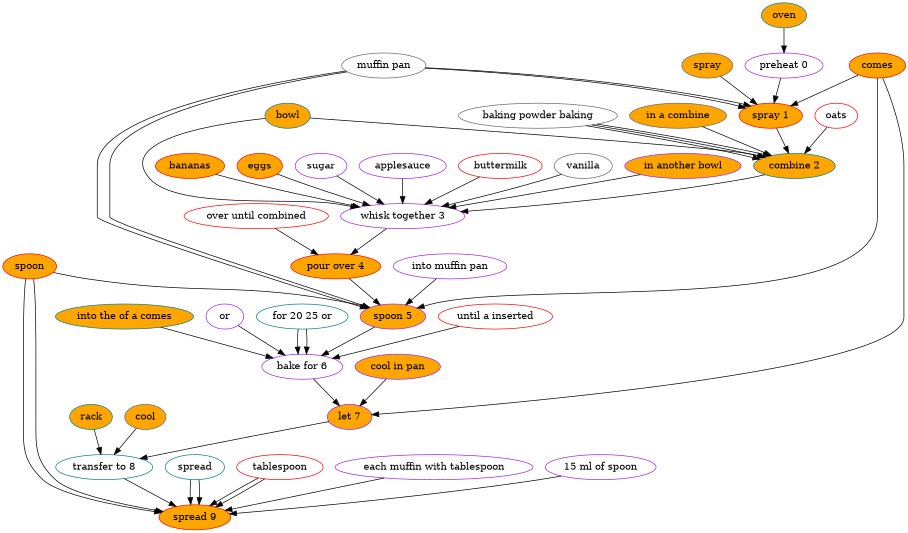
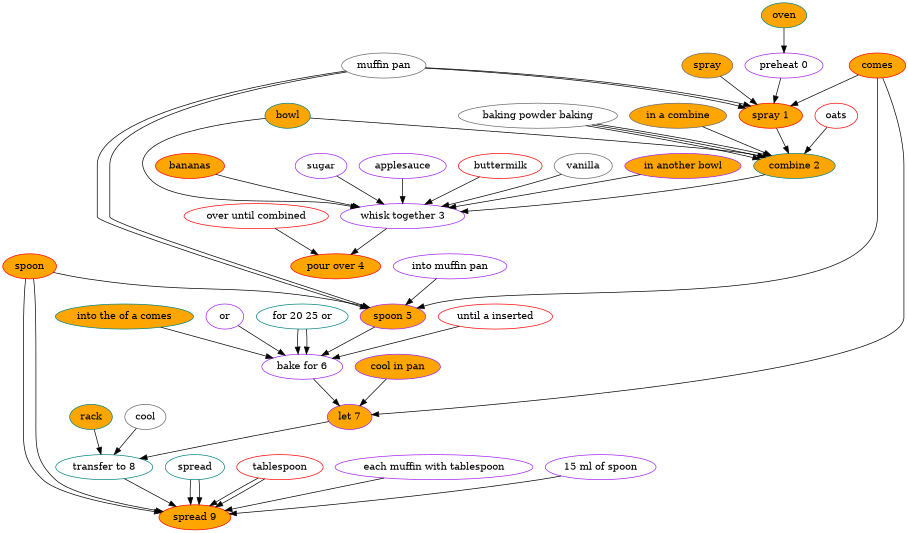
(260, 166) -> none
(362, 289) -> none
(145, 417) -> (145, 417)
